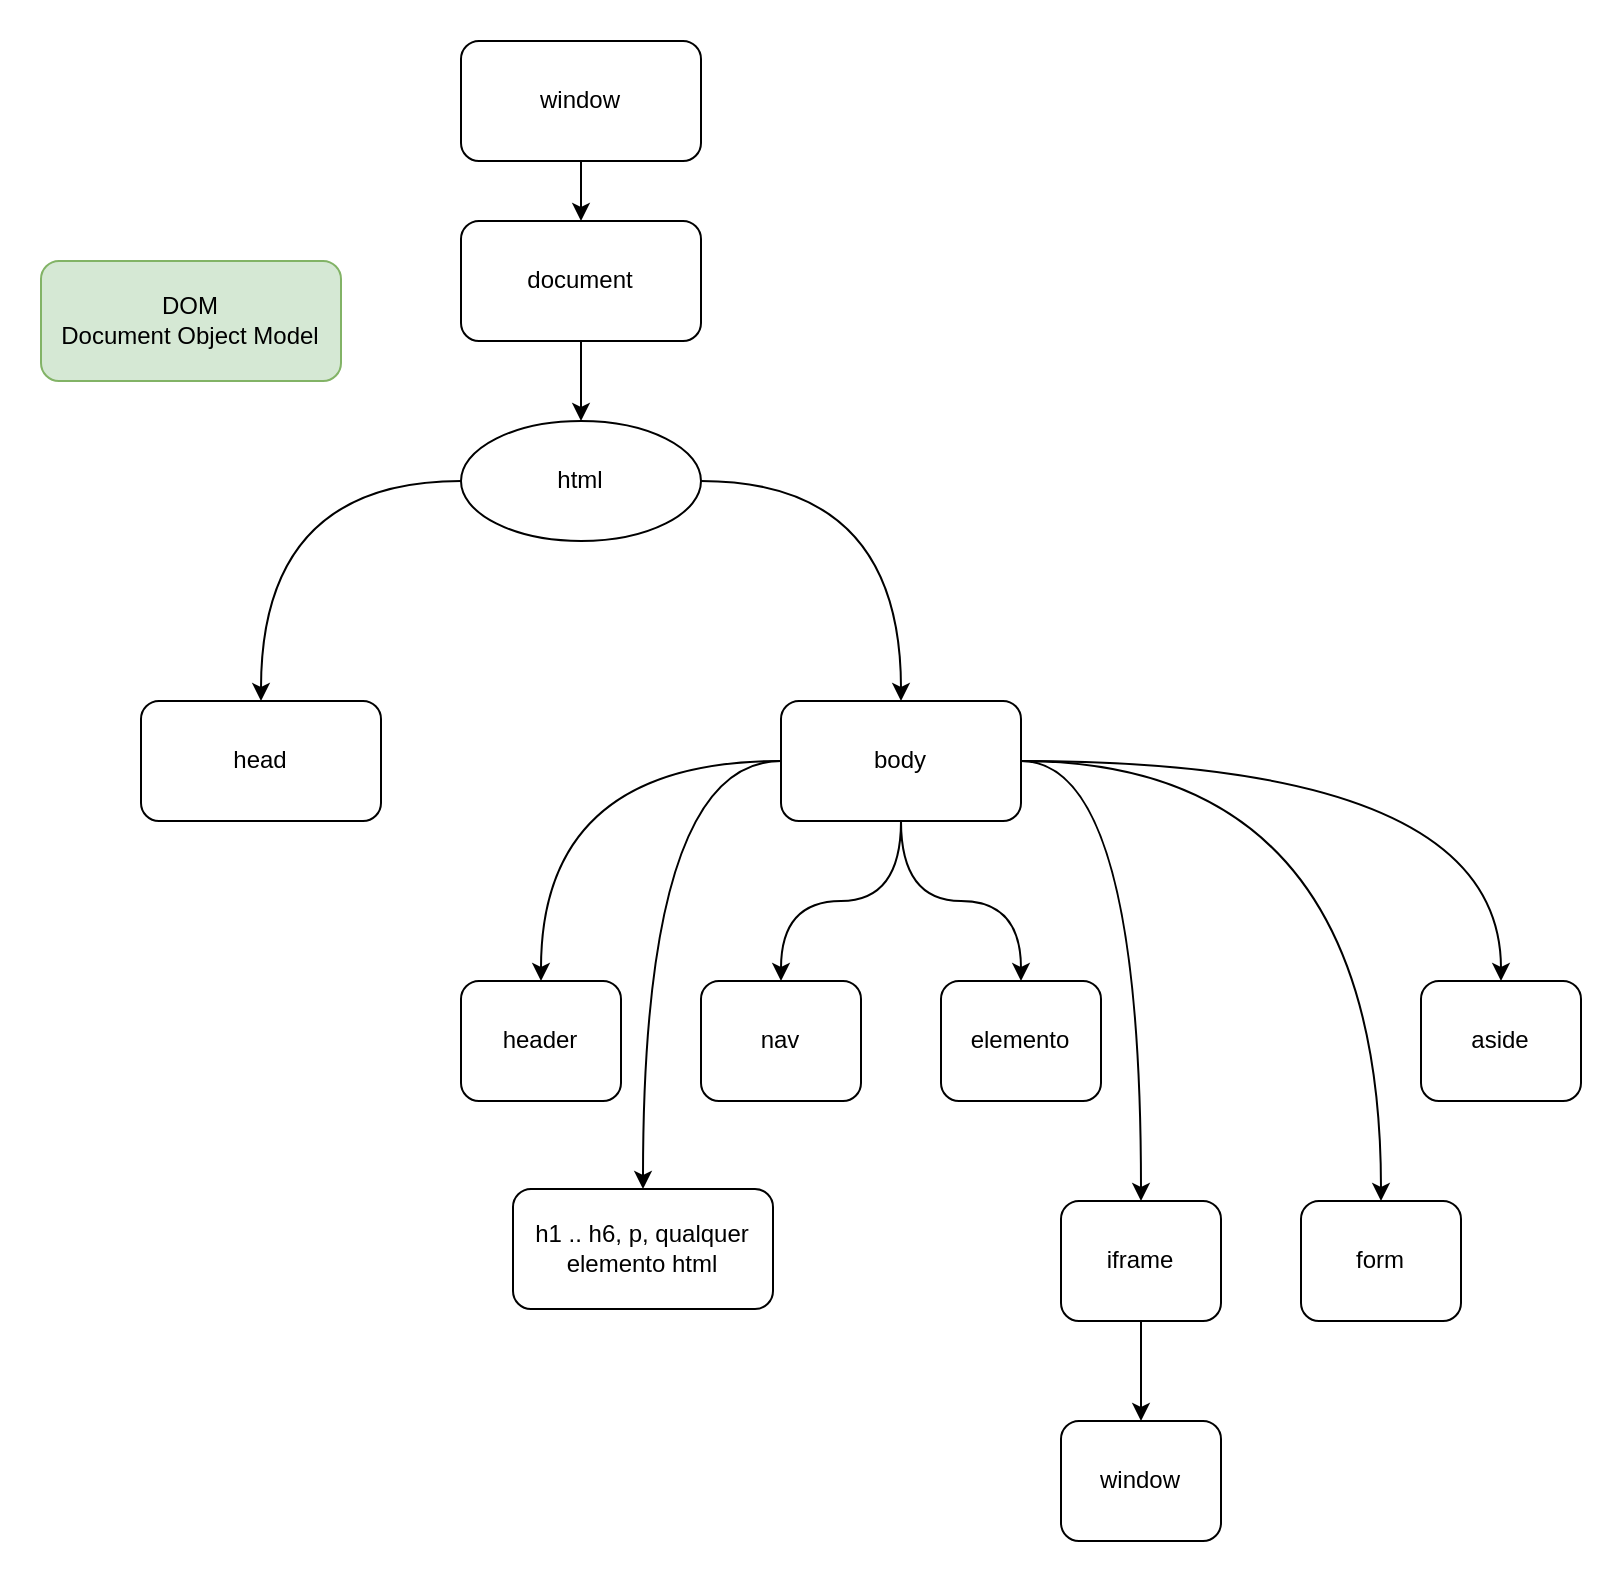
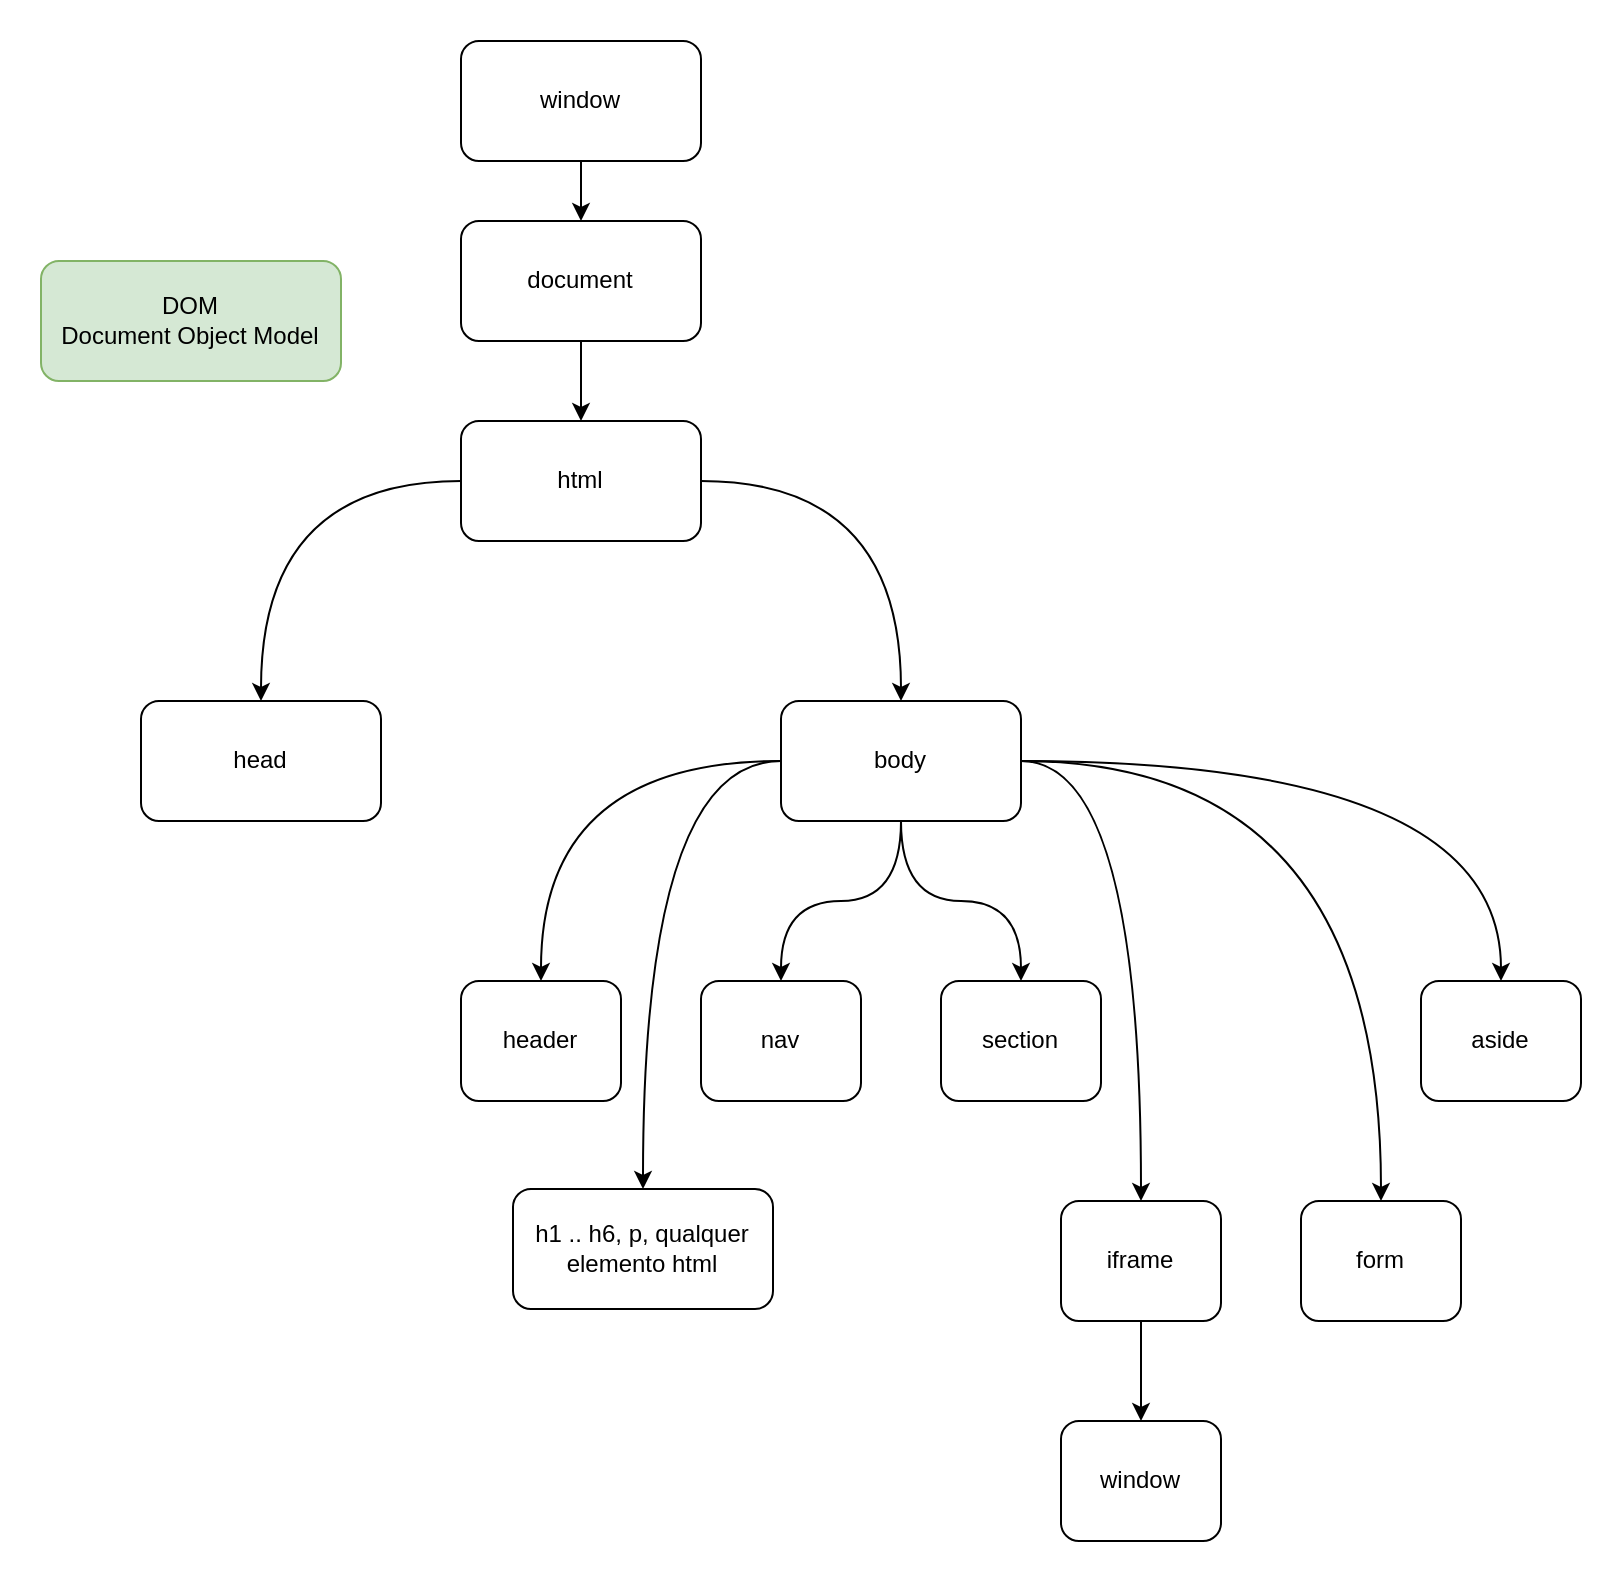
(581, 481) -> (581, 481)
(1021, 1041) -> (1021, 1041)
